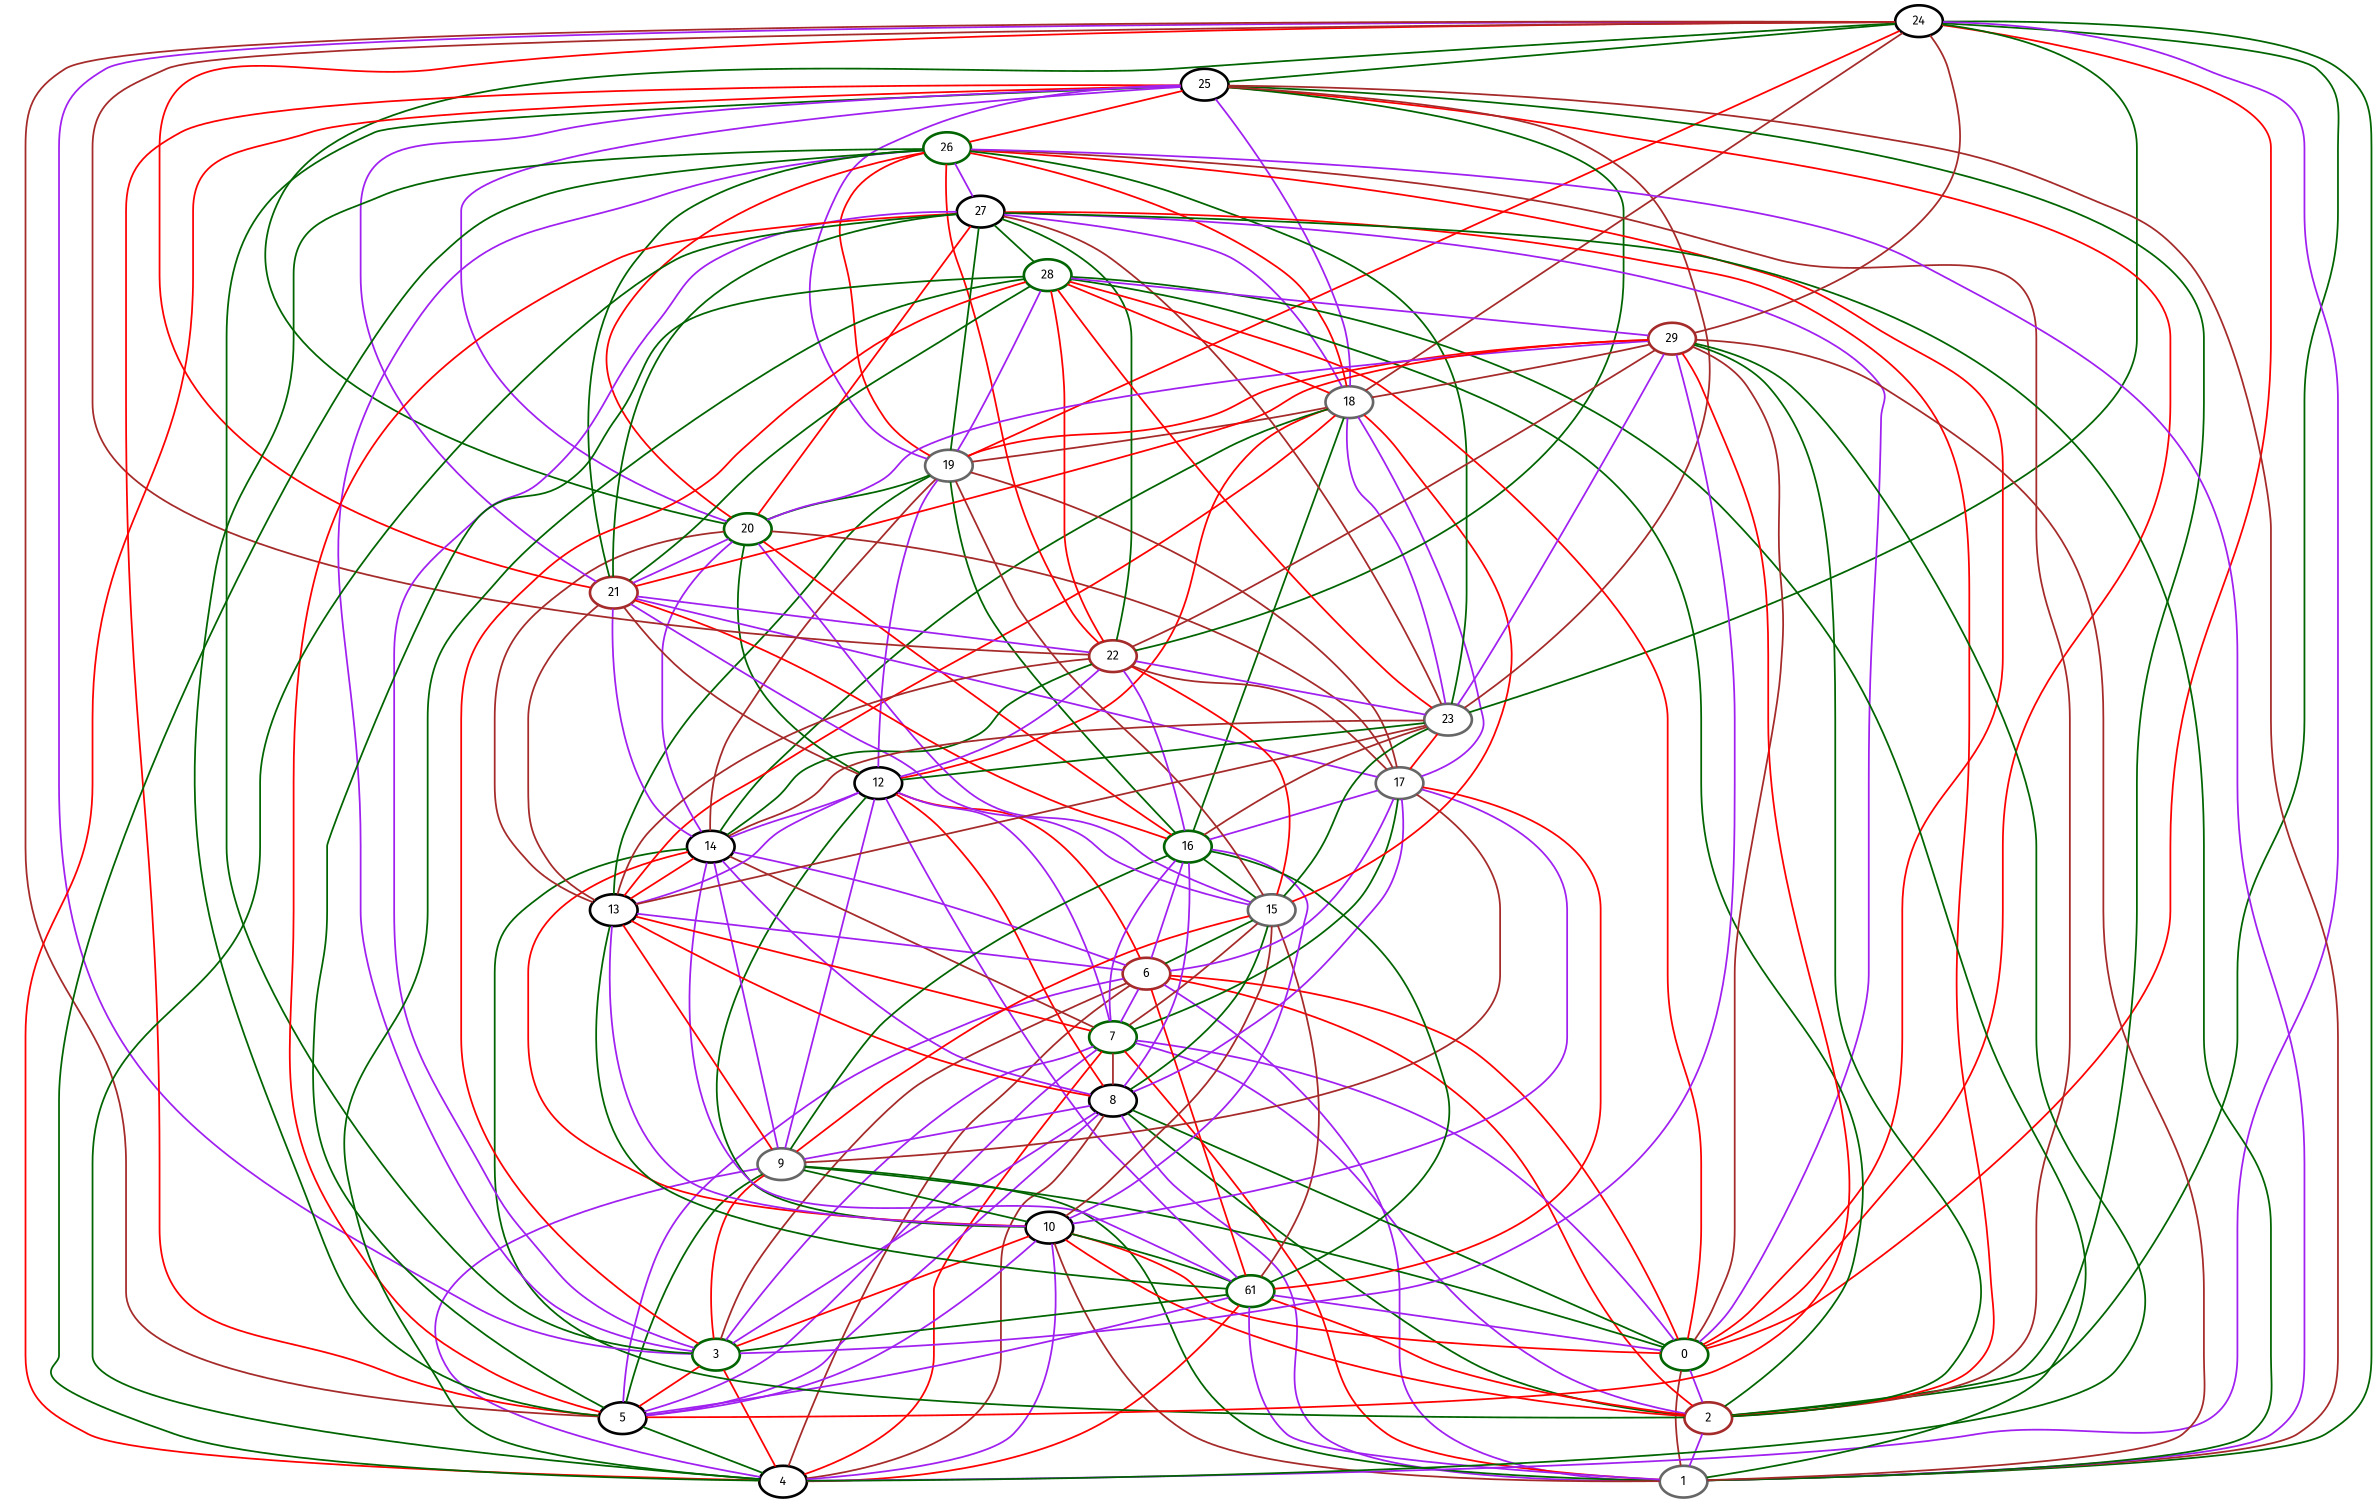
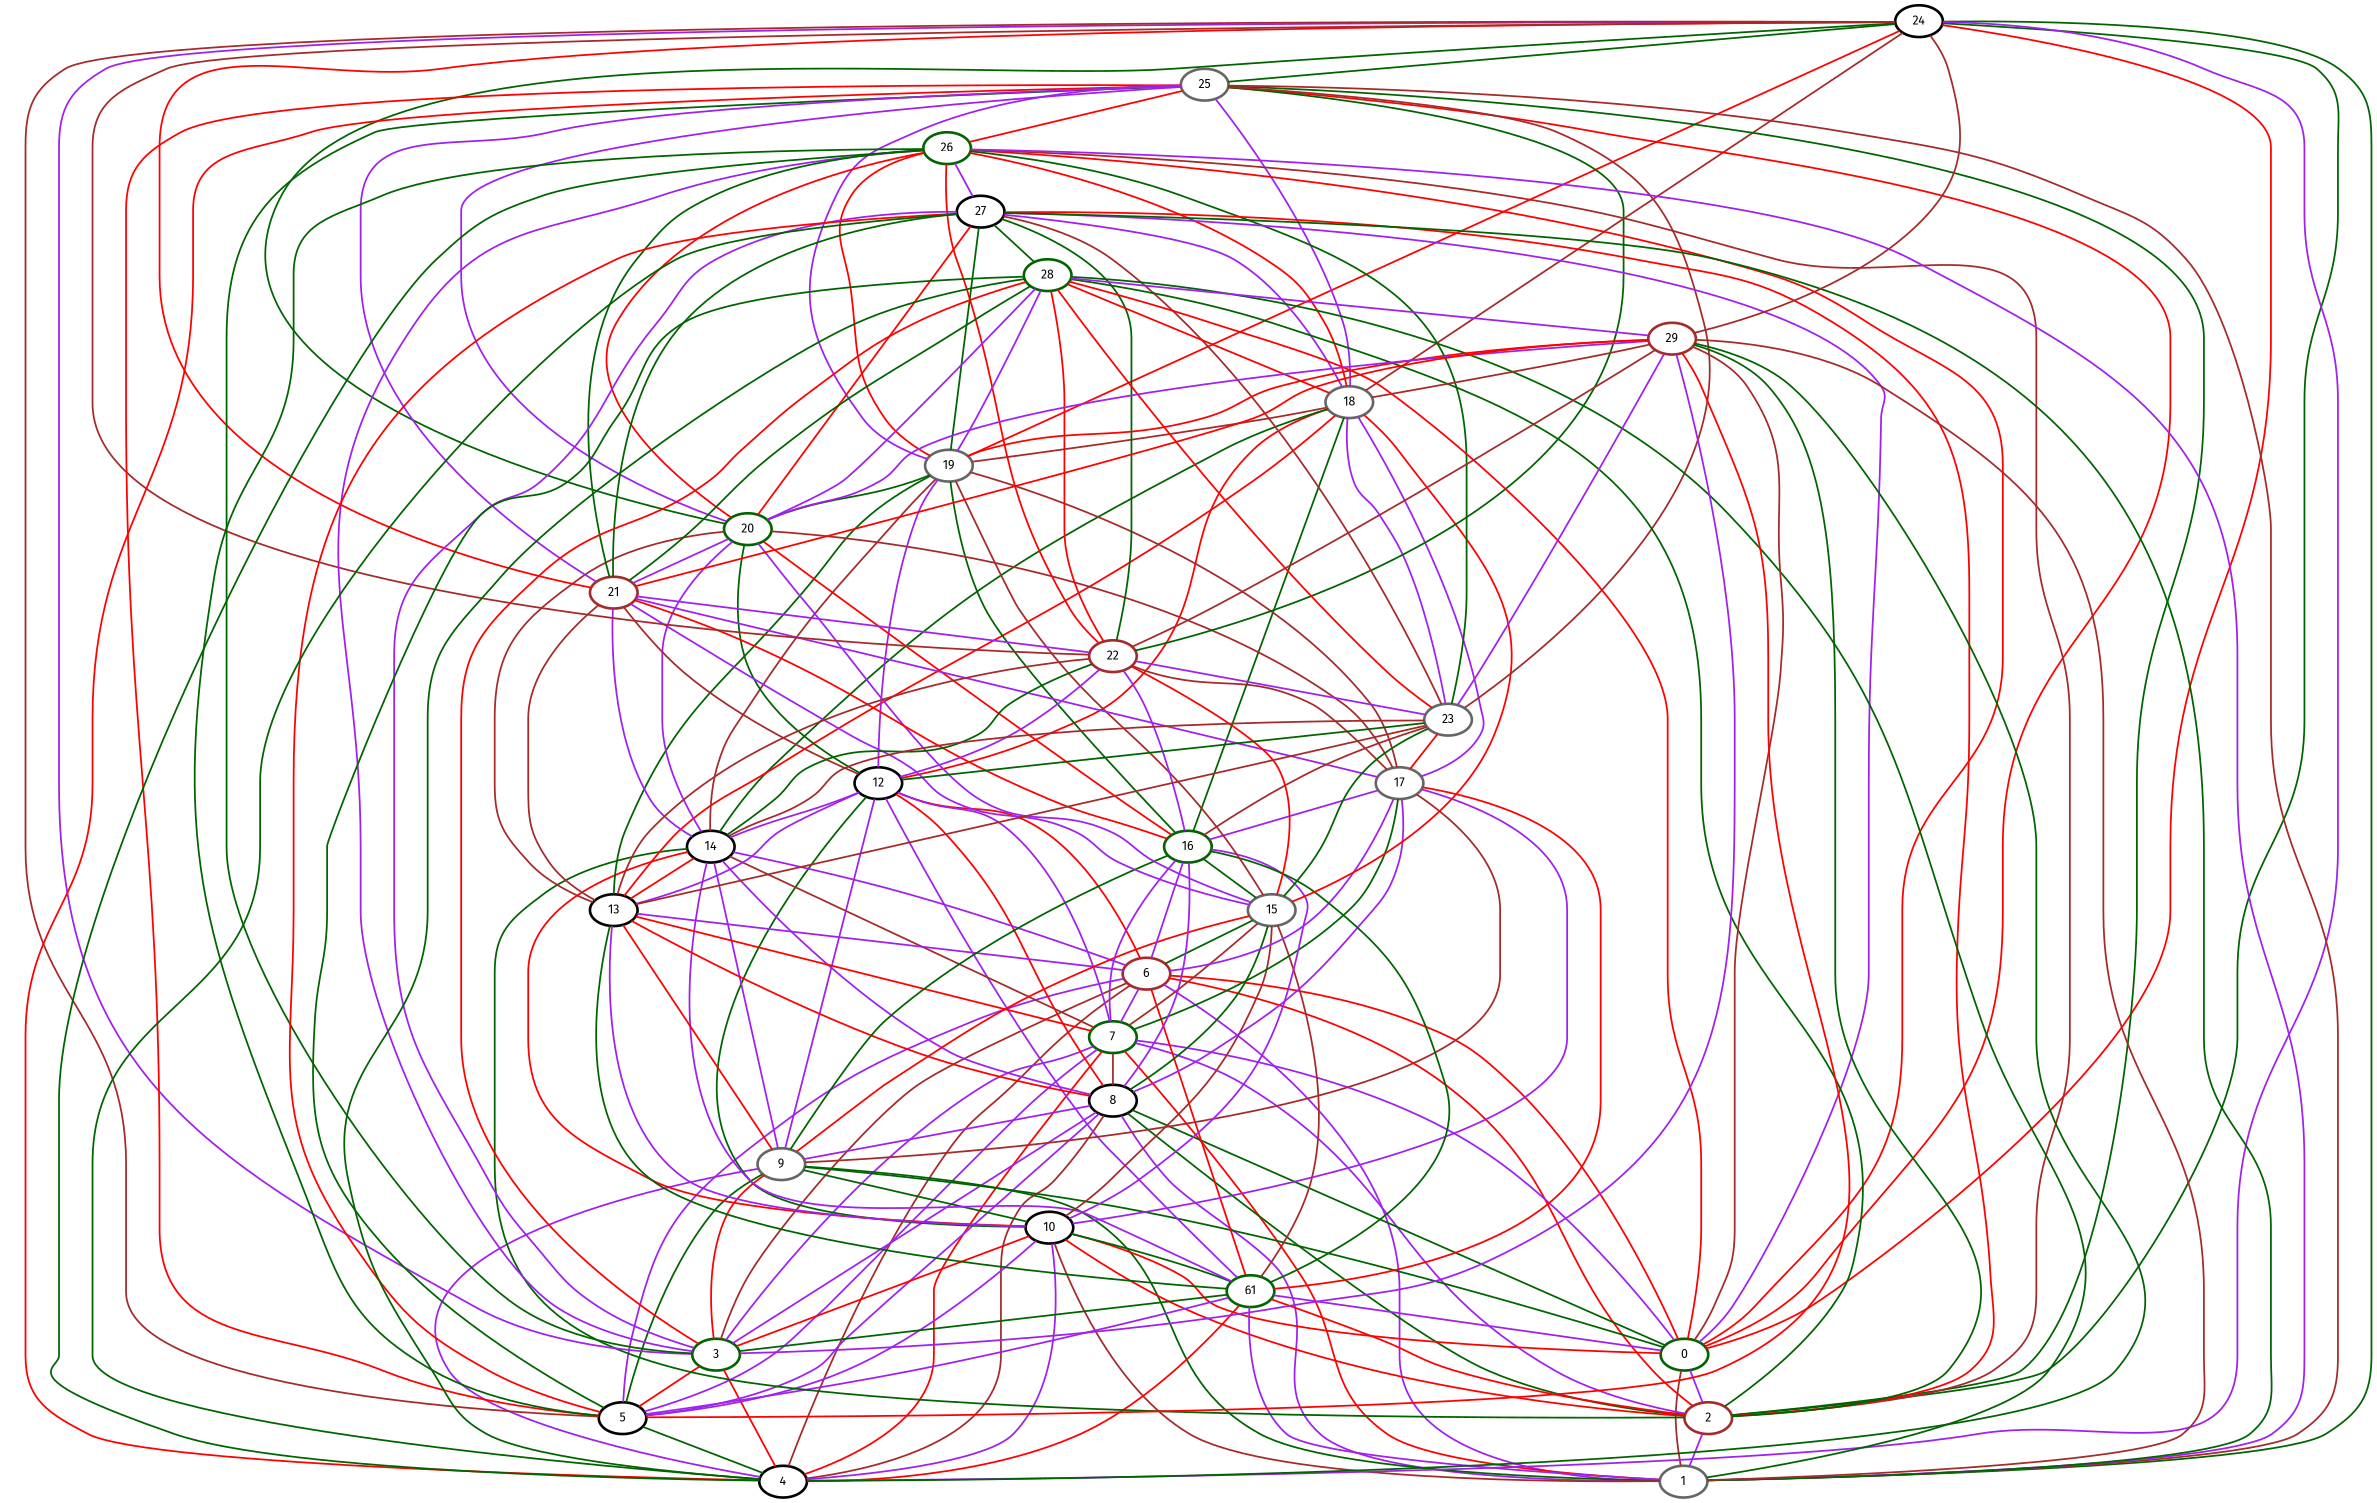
(1205, 85) -> (1205, 85)
none -> (910, 417)
(2056, 452) -> none
